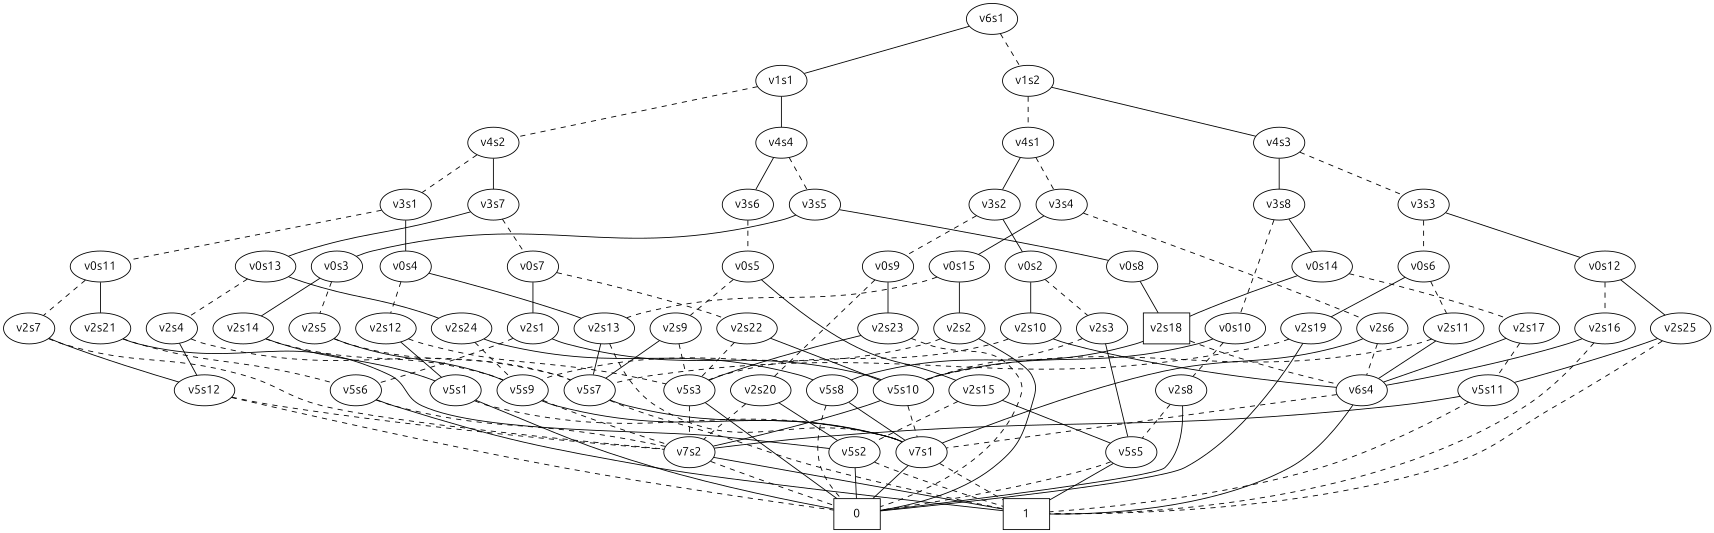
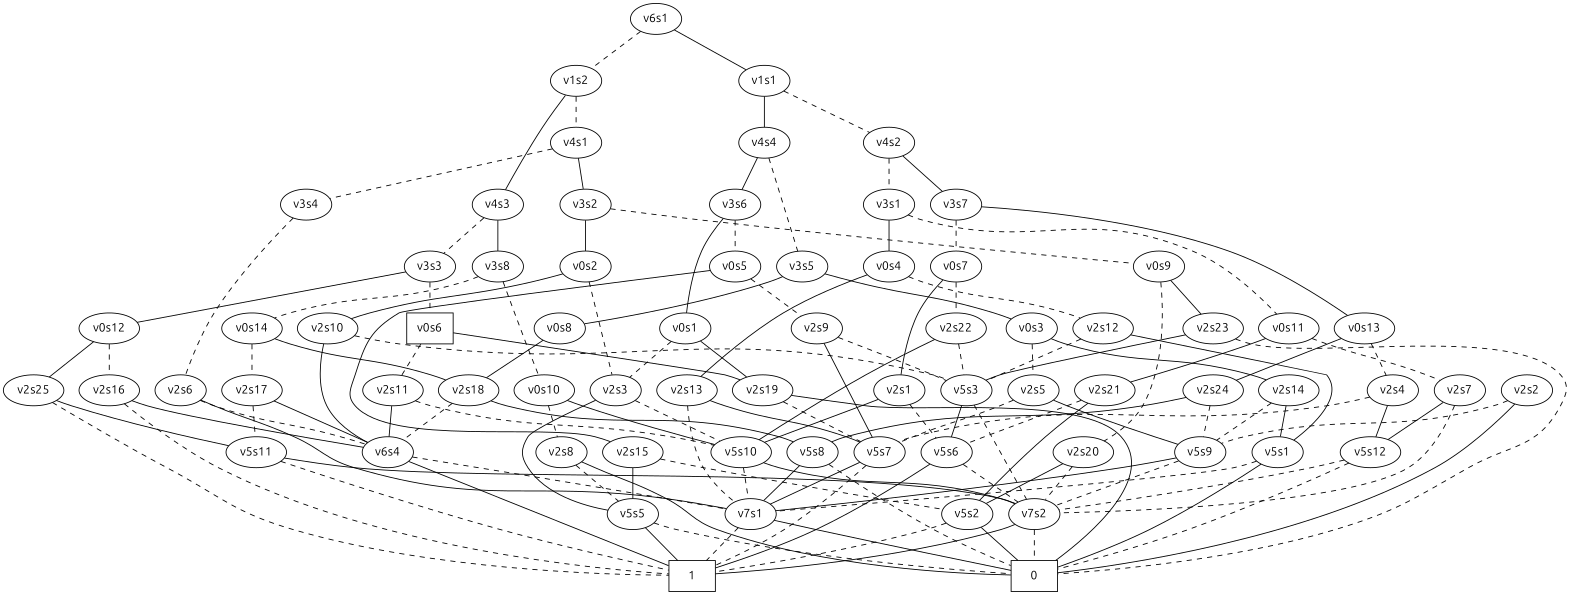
(1301, 235) -> (377, 298)
(959, 267) -> none
(1424, 267) -> (430, 328)
none -> (685, 328)
(1167, 328) -> (469, 390)
(791, 465) -> (956, 421)
